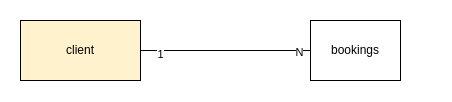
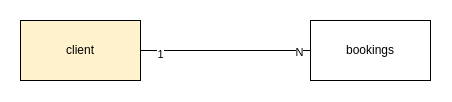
(356, 51) -> (371, 51)
